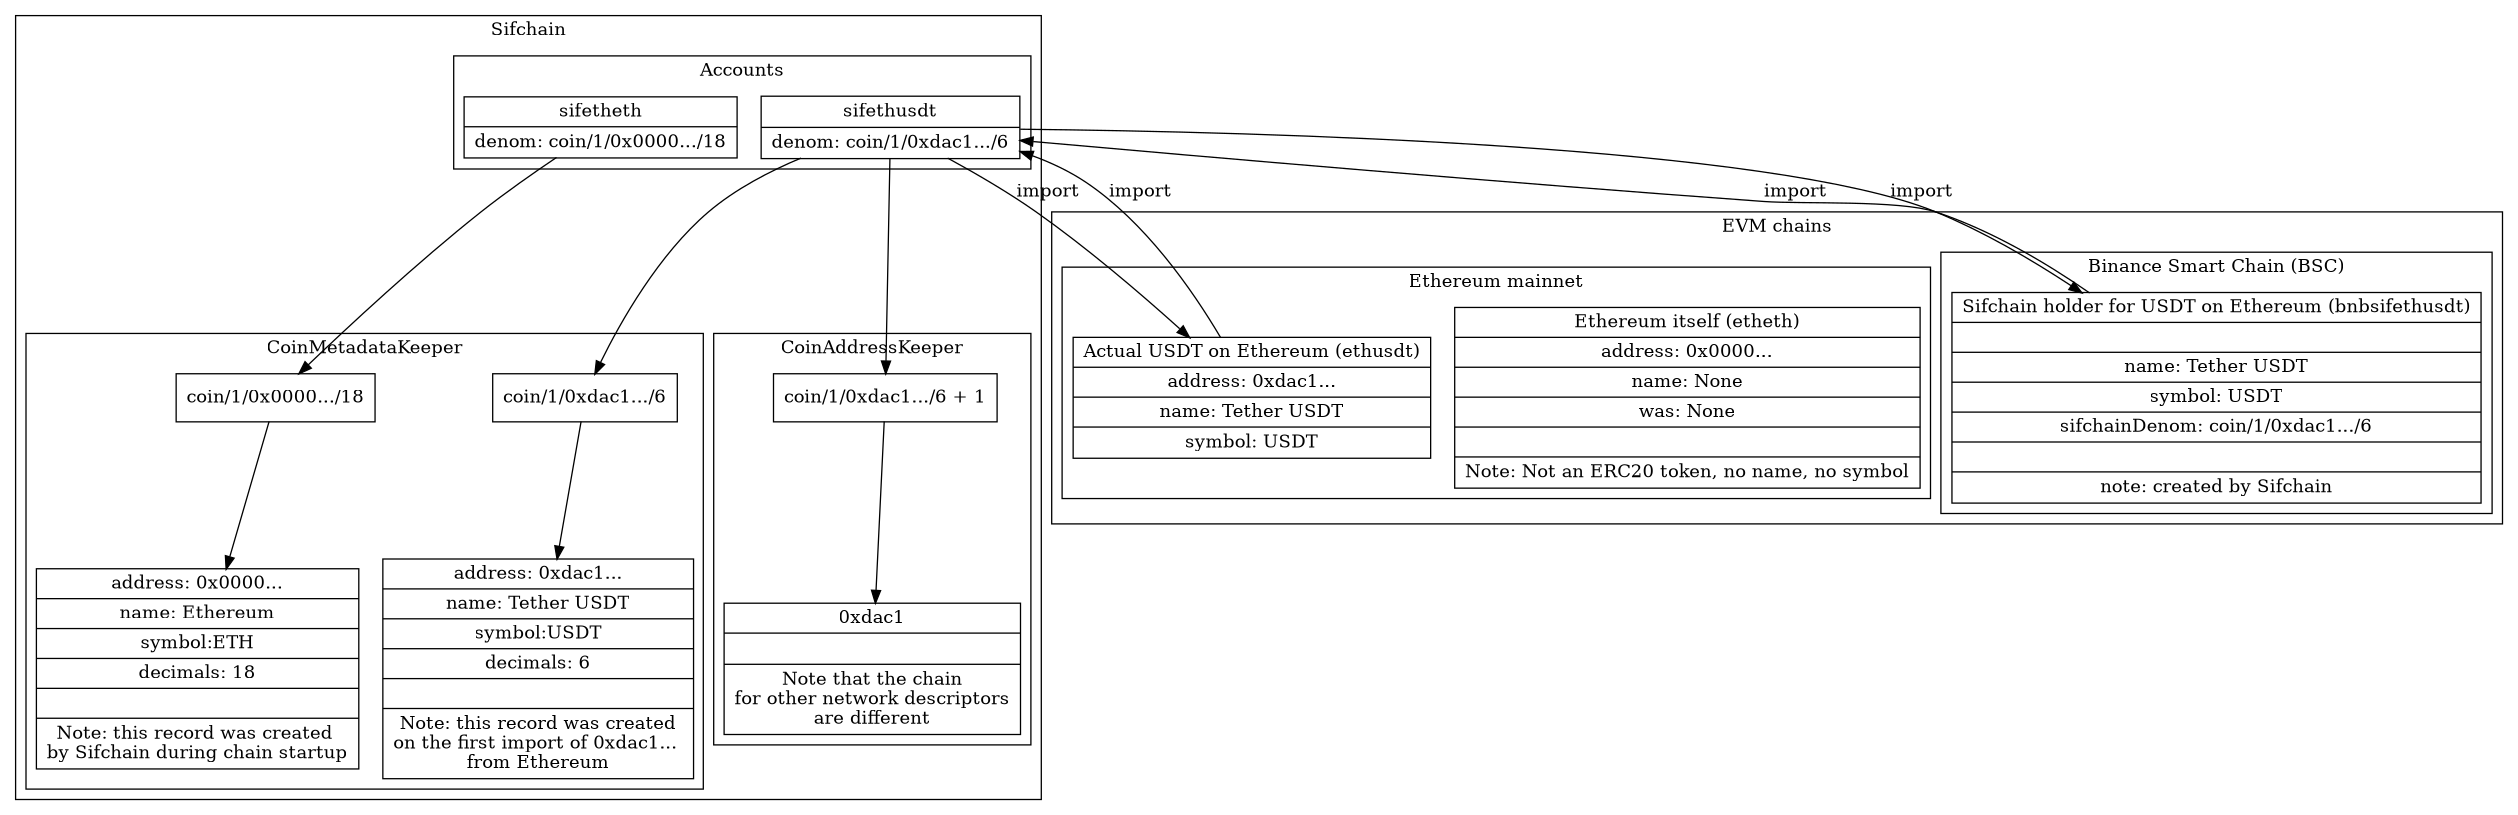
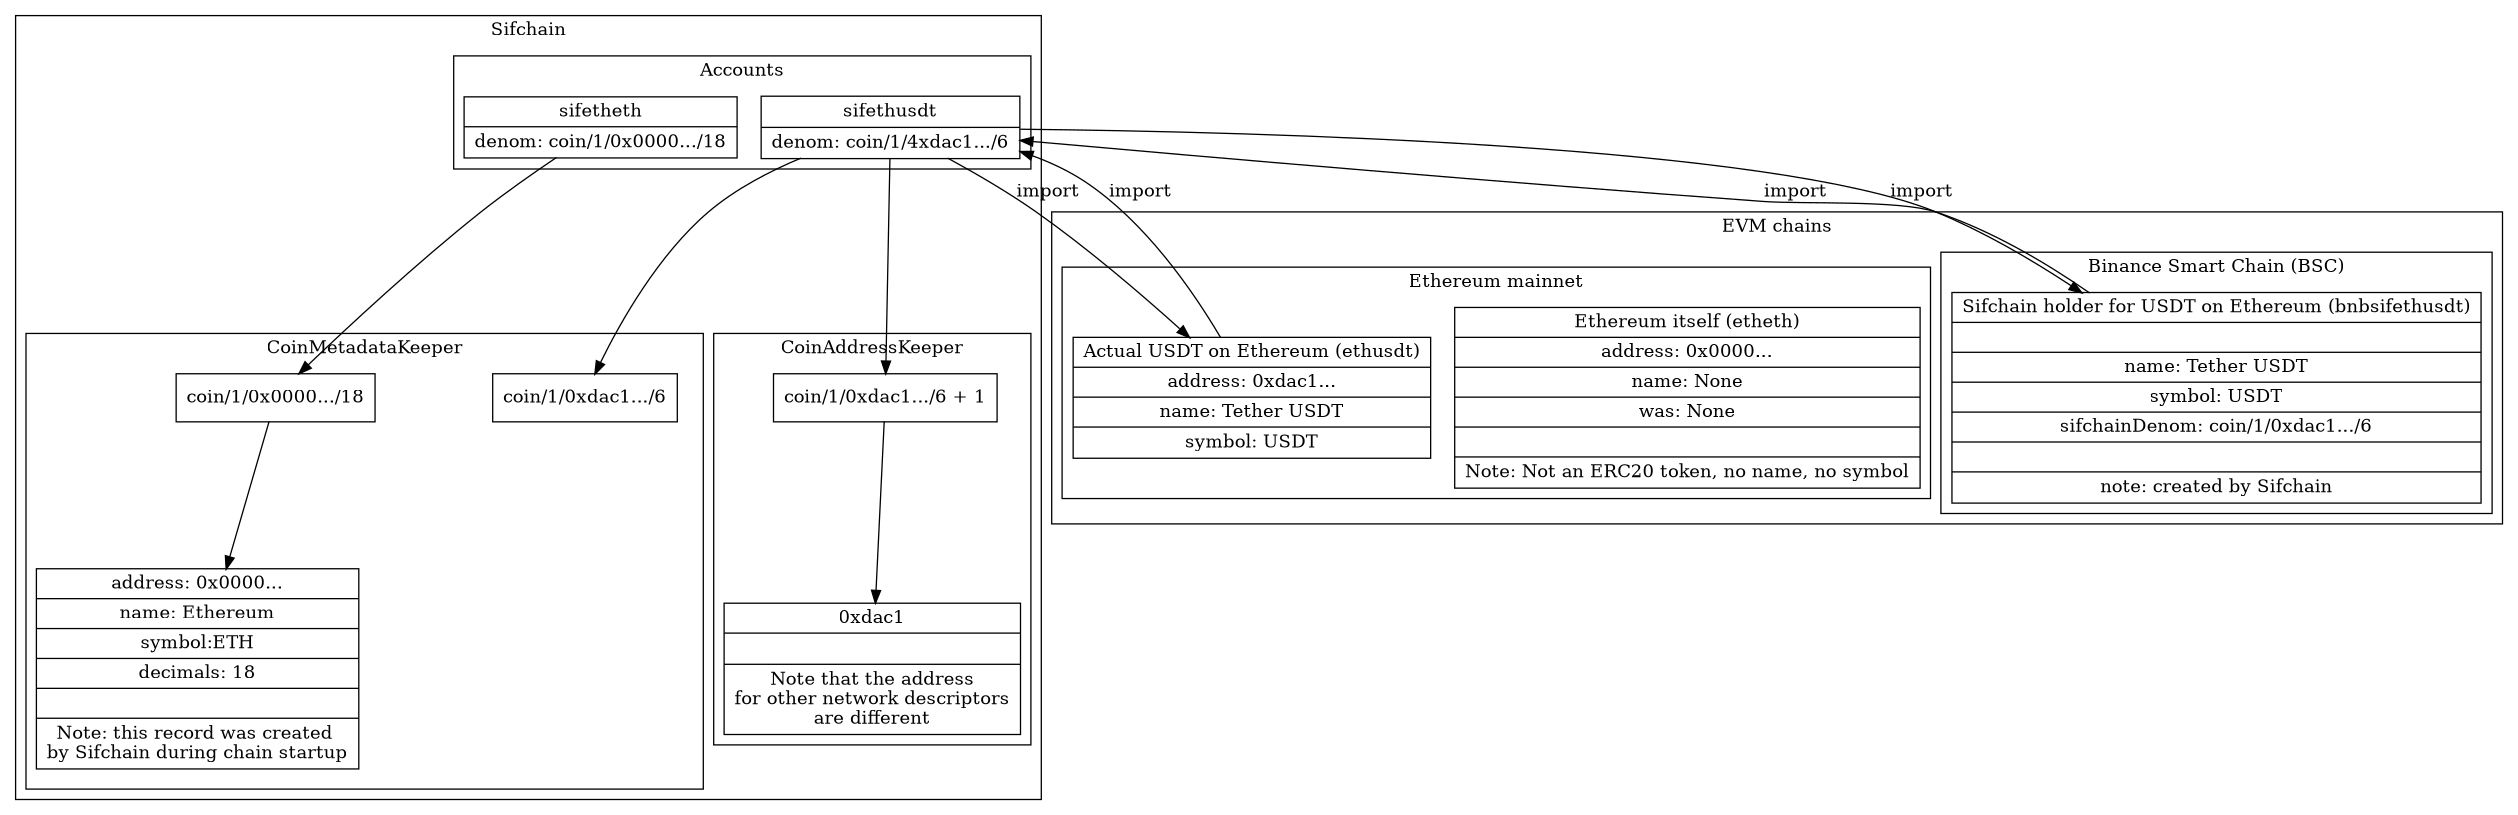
(890, 142) -> (890, 142)
(538, 669) -> none
(872, 679) -> (872, 679)
